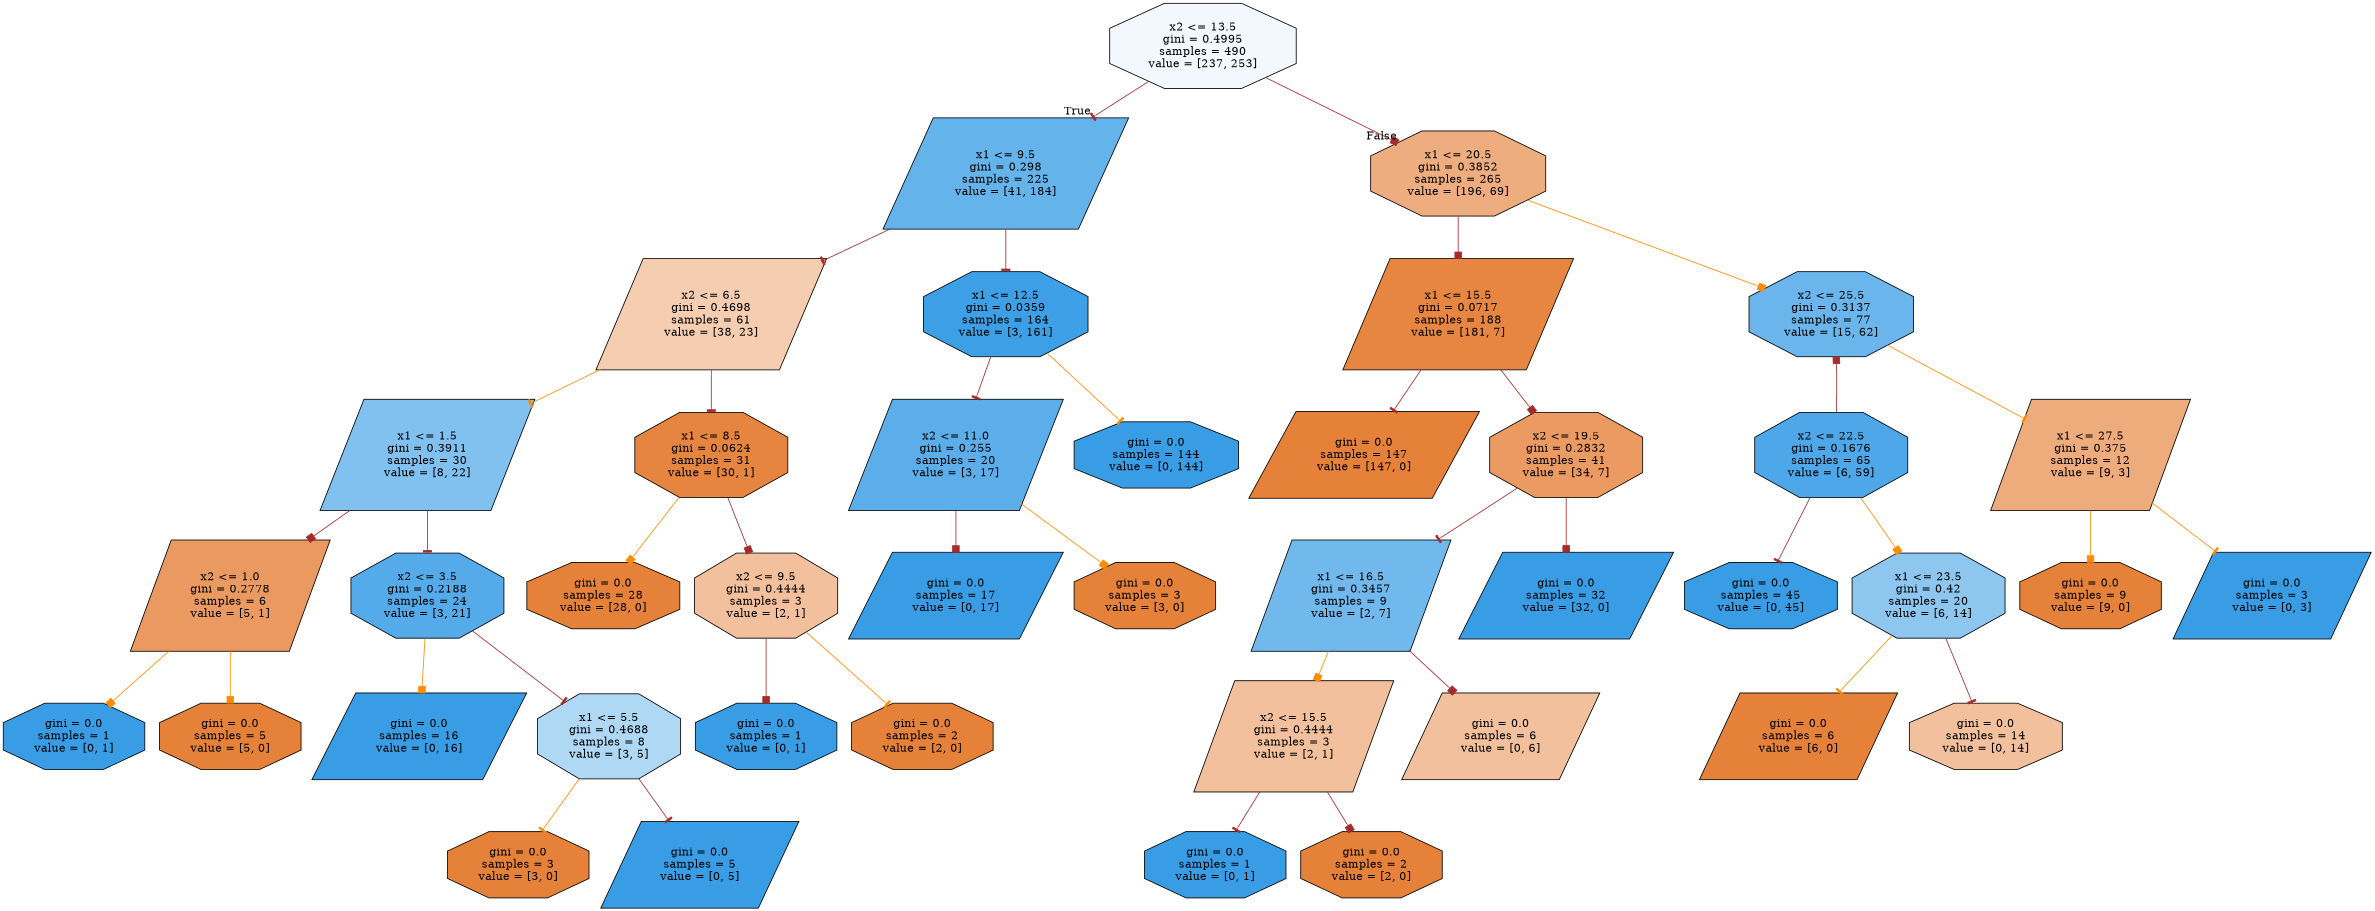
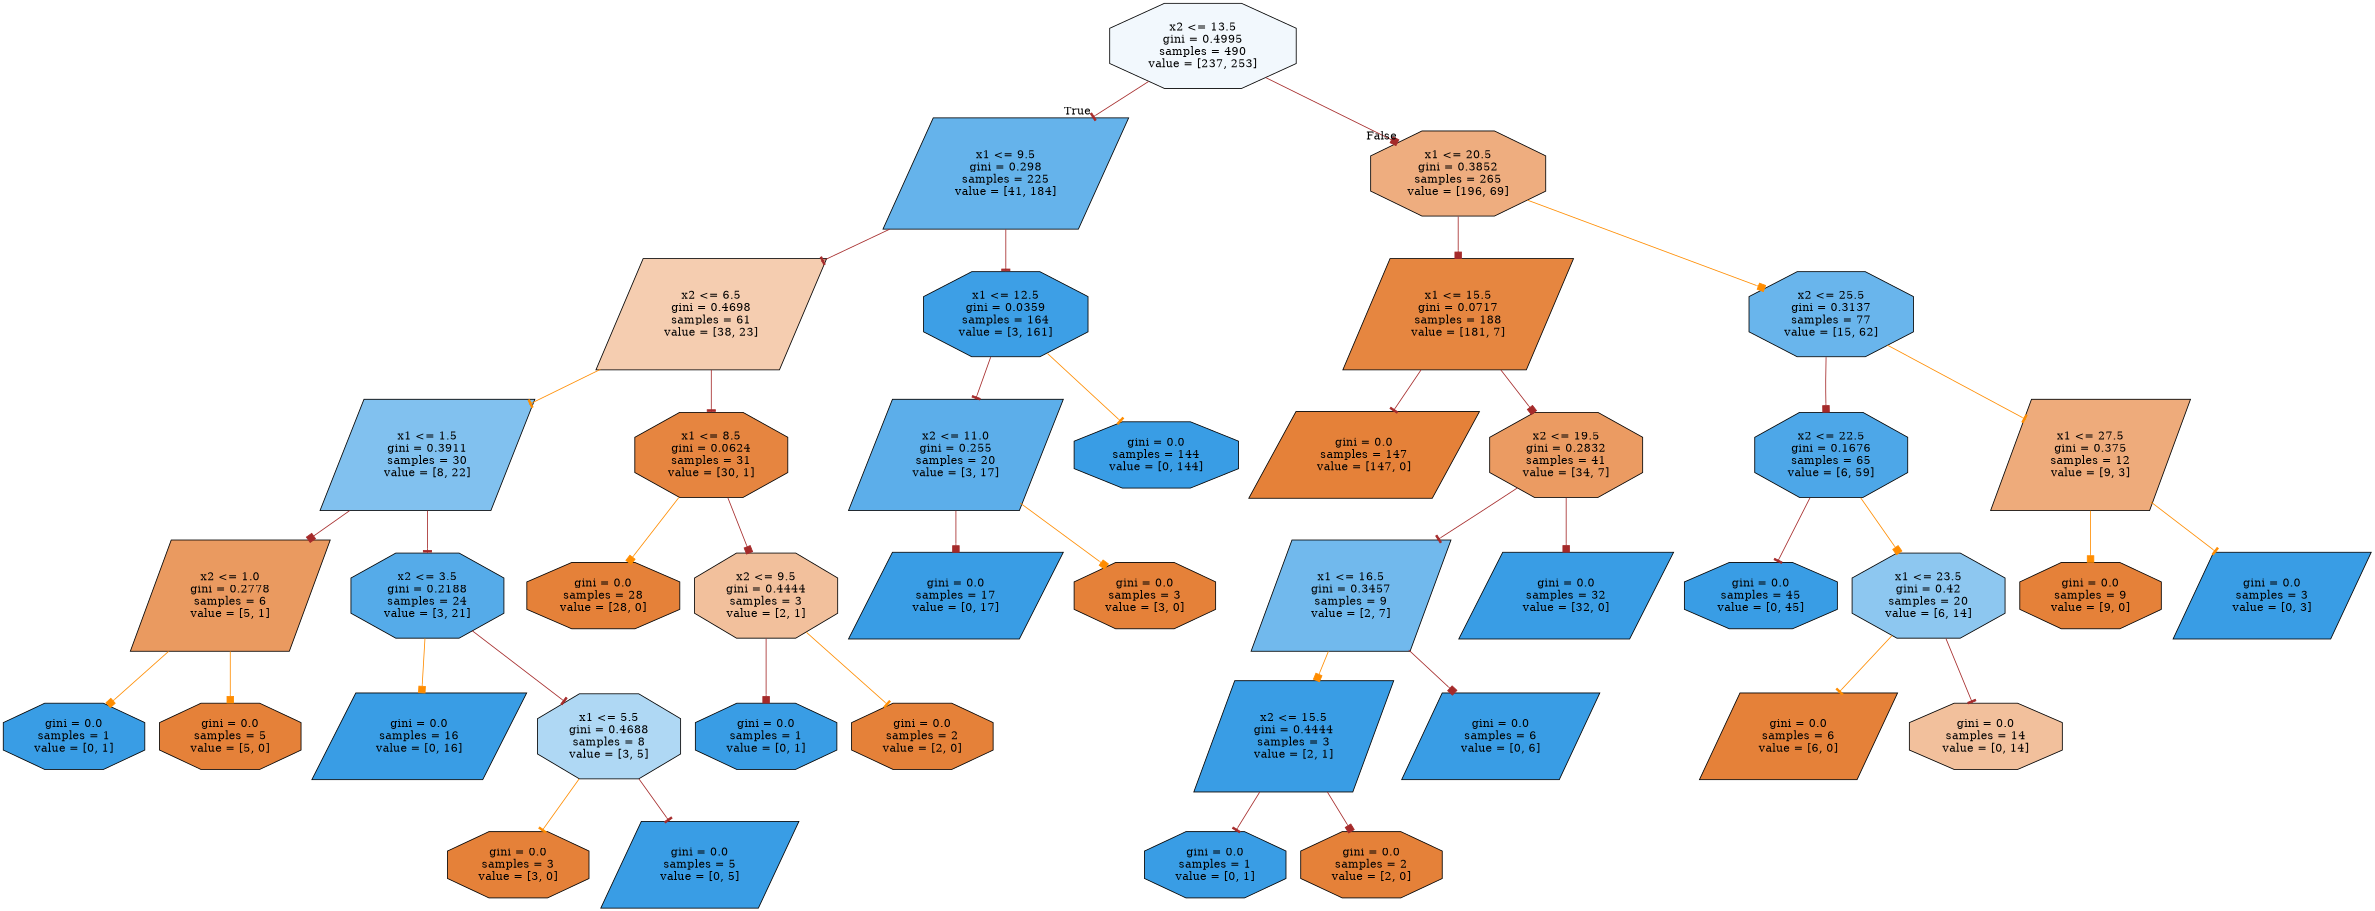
(1837, 389) -> (1826, 380)
(1294, 736) -> (1294, 736)
(1501, 736) -> (1501, 736)
